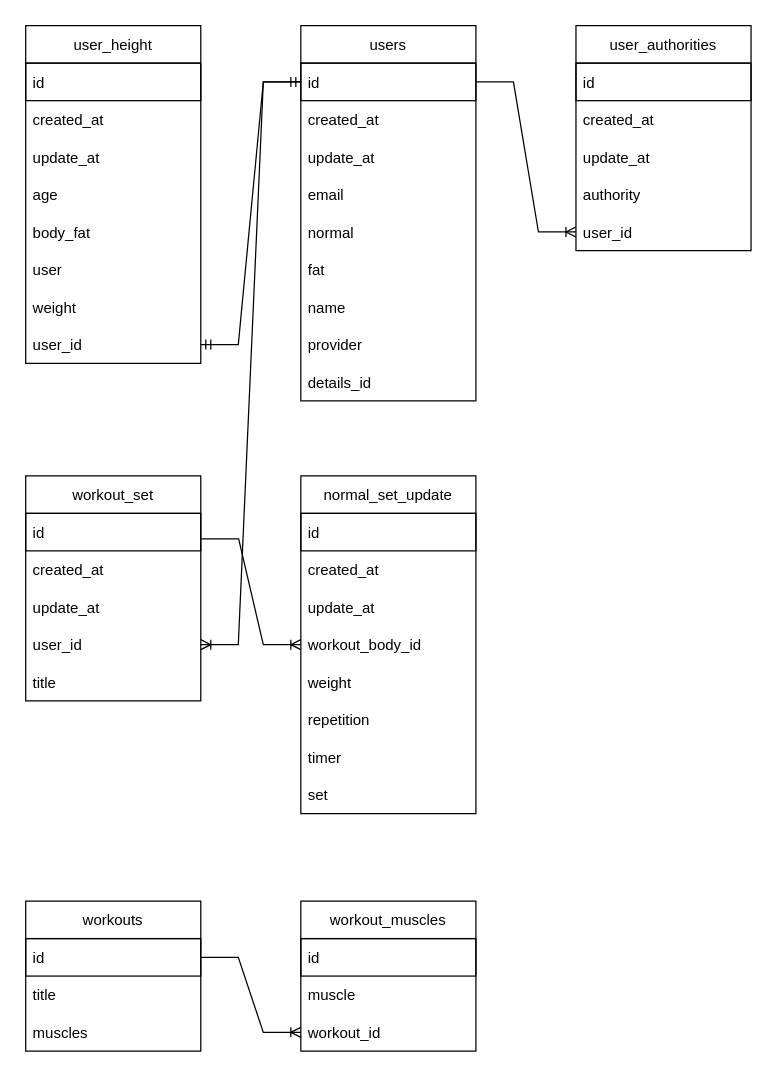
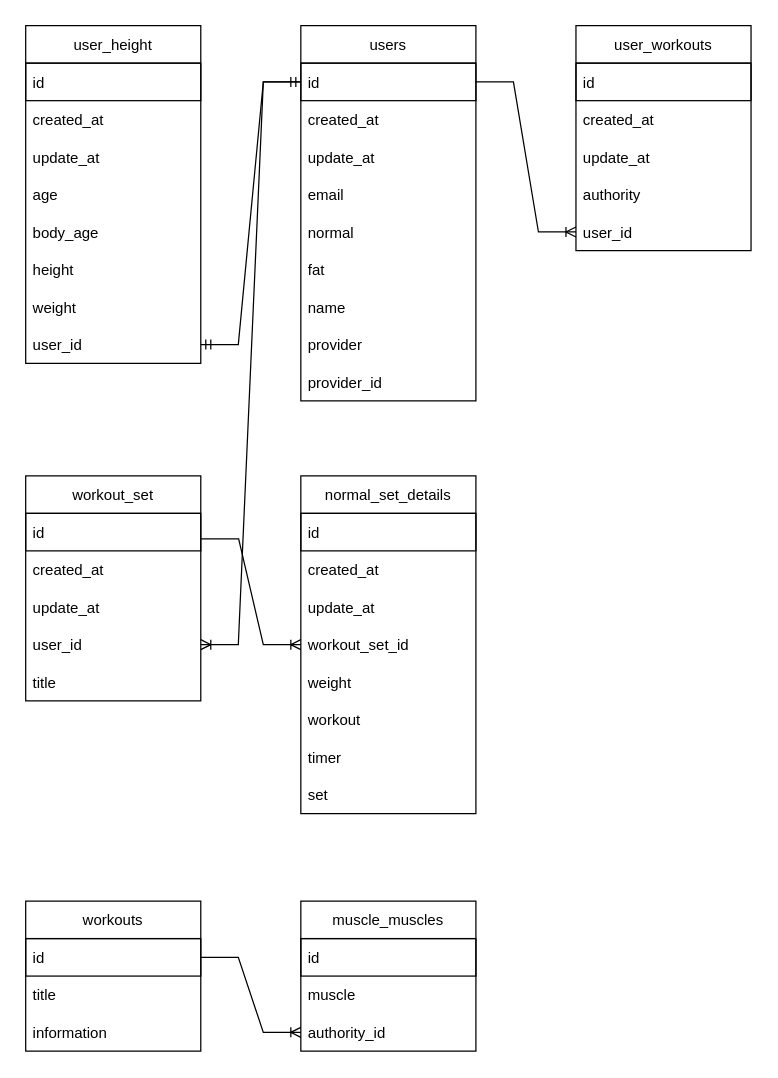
(663, 45) -> (663, 45)
(66, 233) -> (66, 233)
(49, 270) -> (56, 270)
(344, 383) -> (350, 383)
(388, 495) -> (388, 495)
(369, 645) -> (364, 645)
(346, 720) -> (337, 720)
(388, 920) -> (388, 920)
(60, 1033) -> (75, 1033)
(348, 1033) -> (354, 1033)
